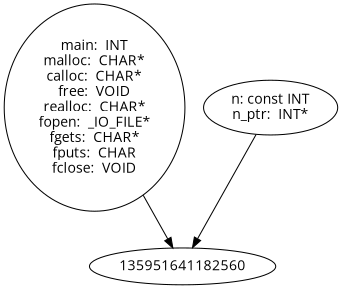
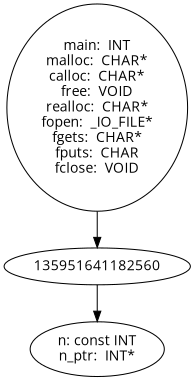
(227, 187) -> (97, 298)
